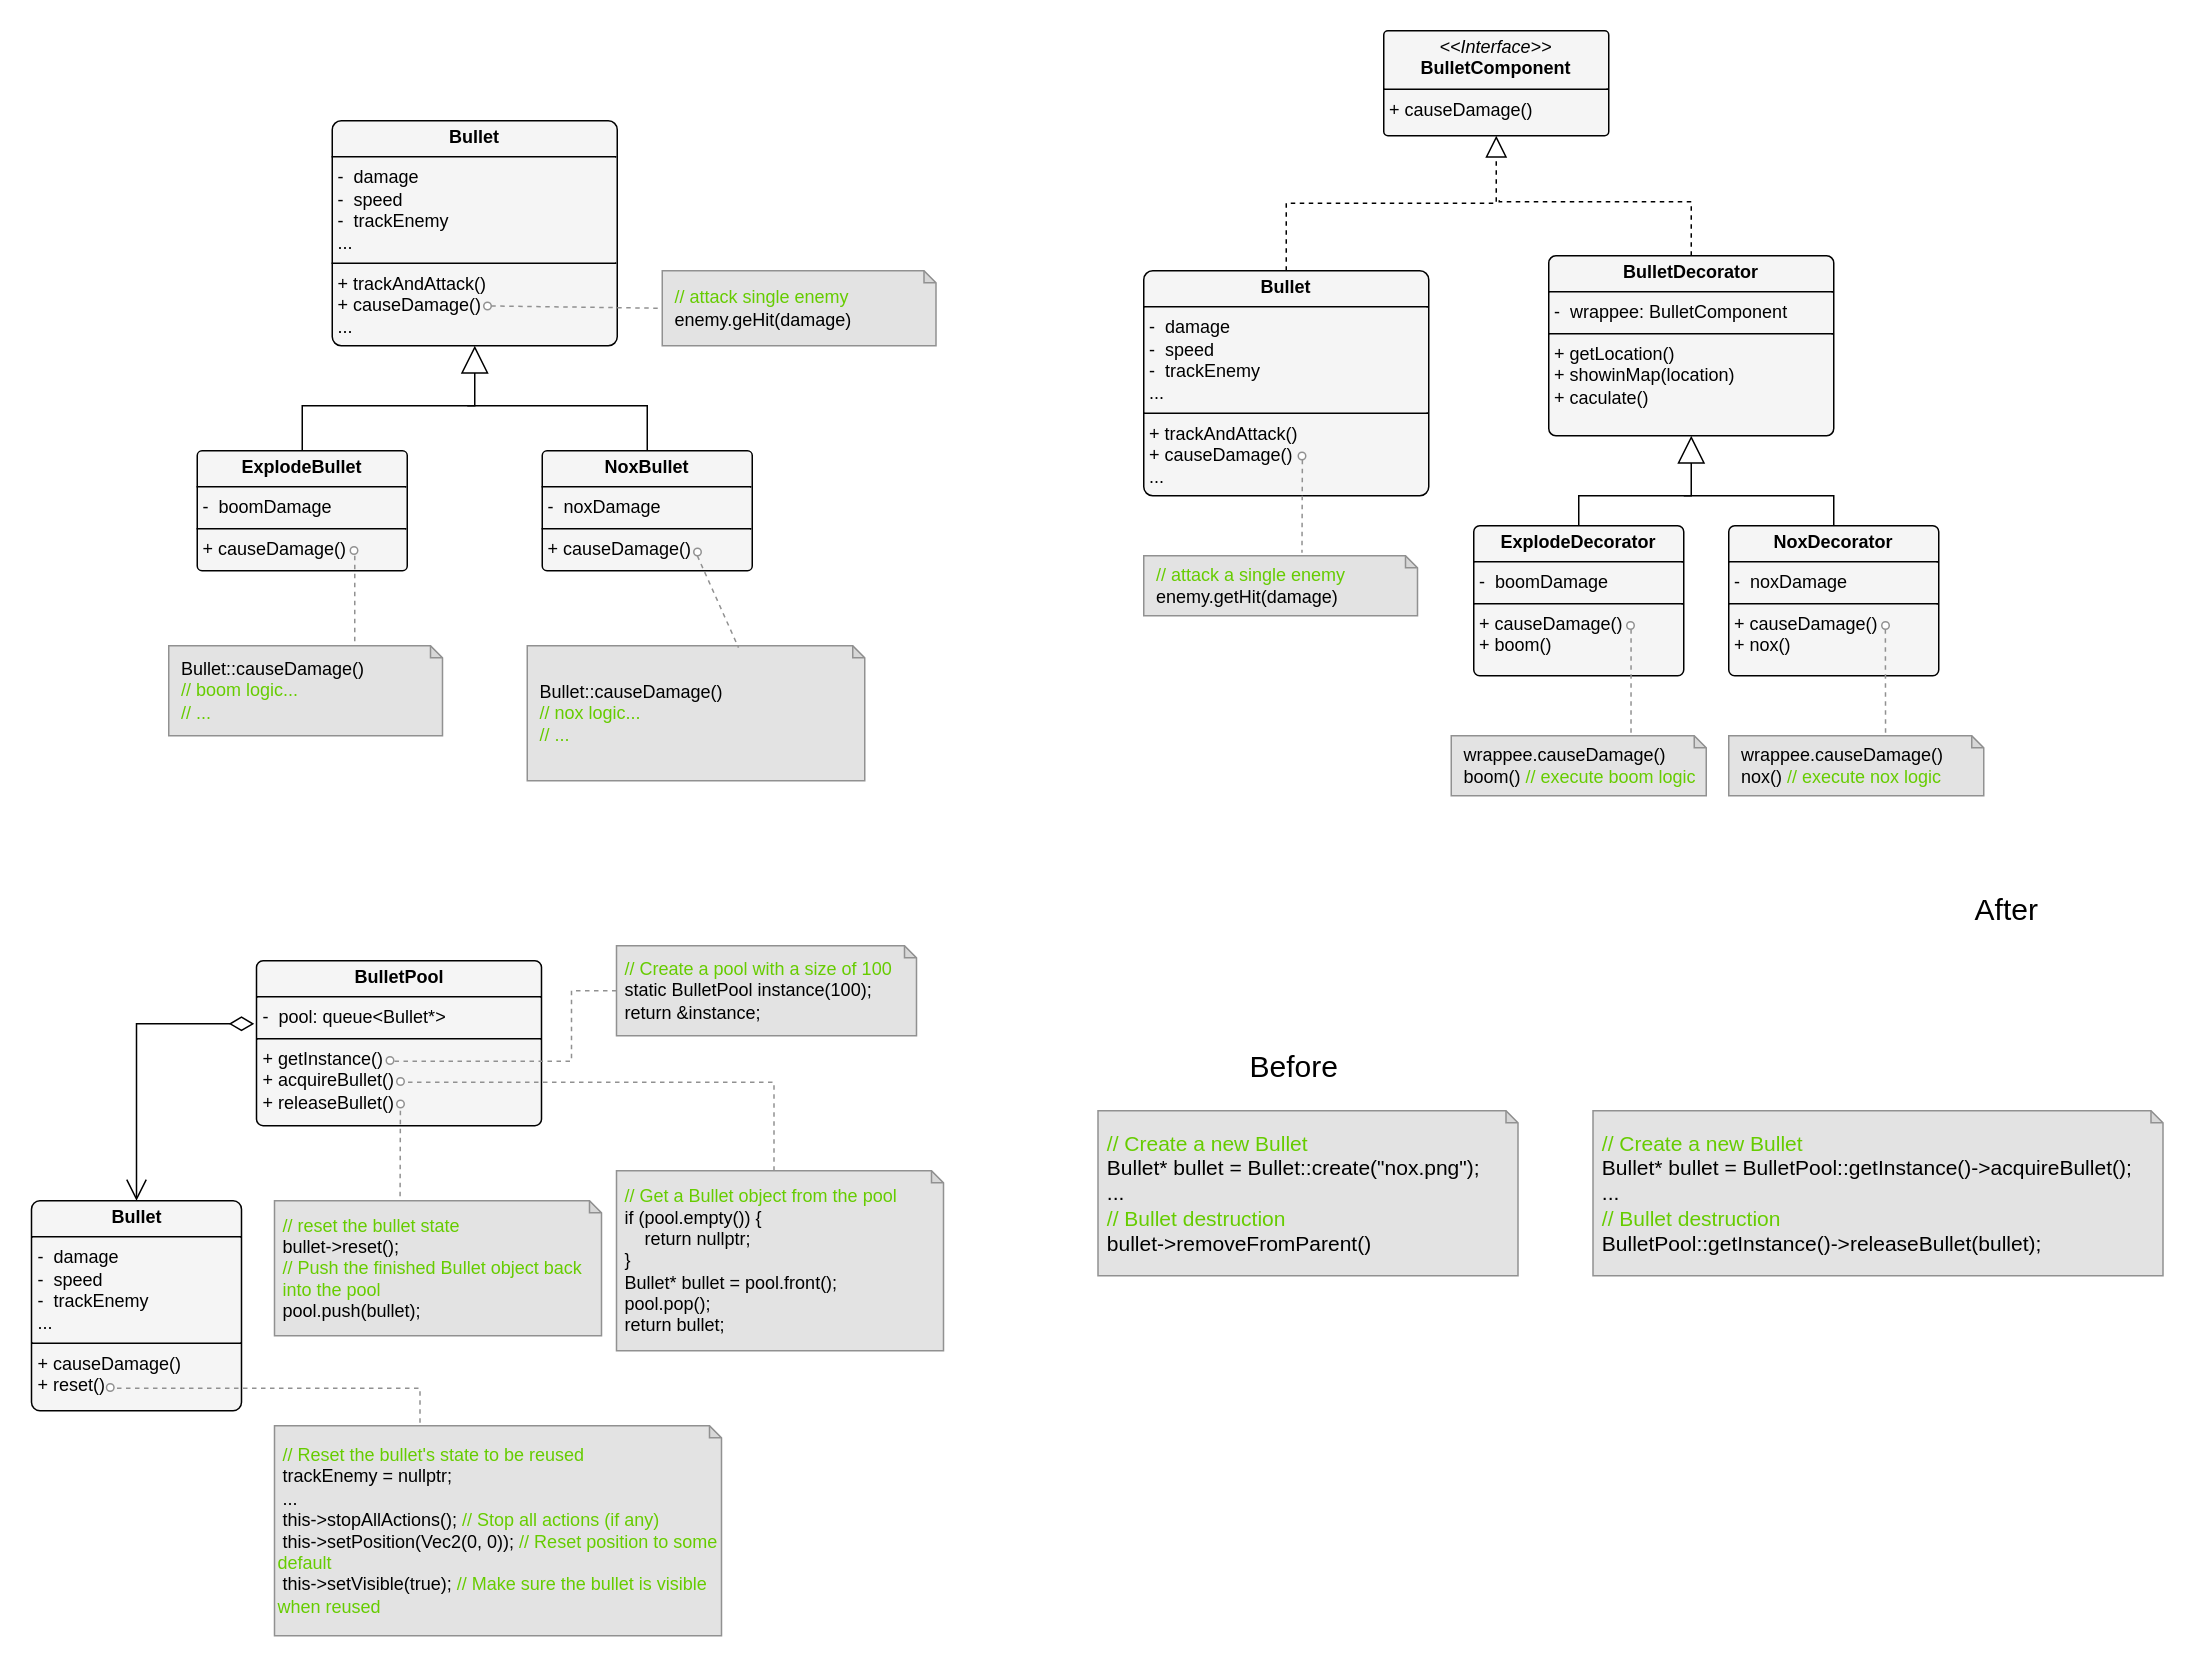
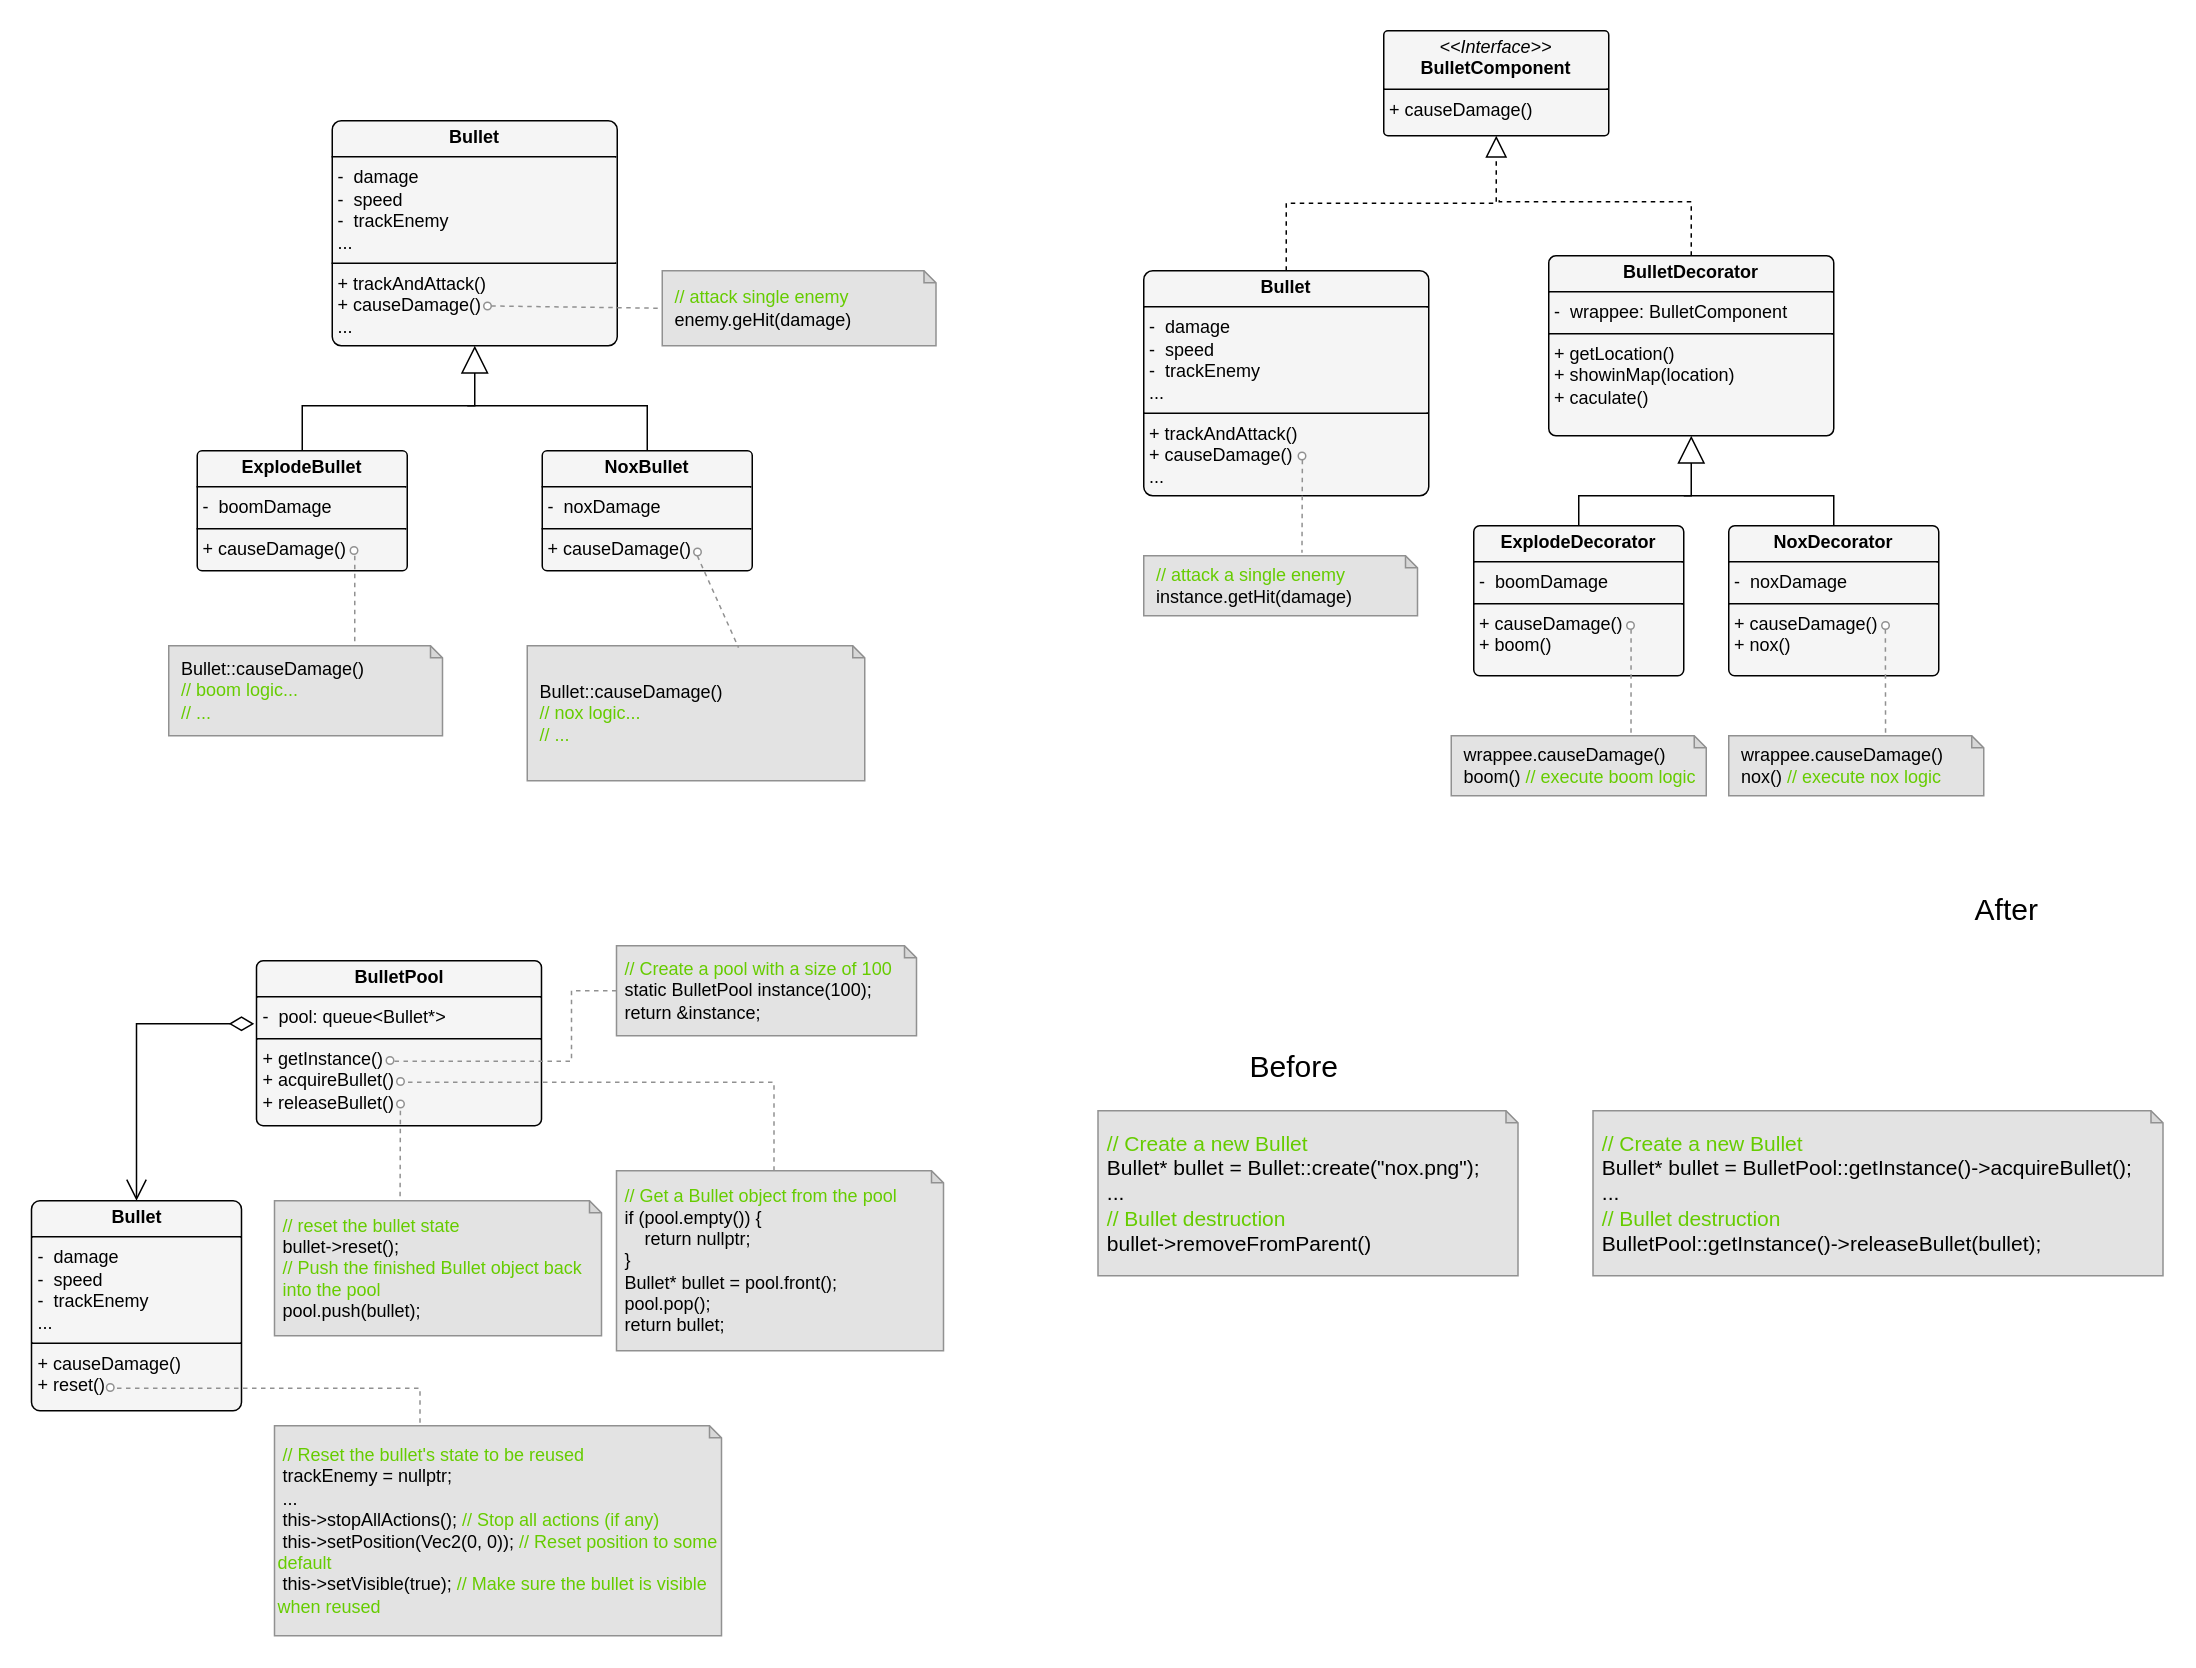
(1254, 586) -> (1256, 586)
